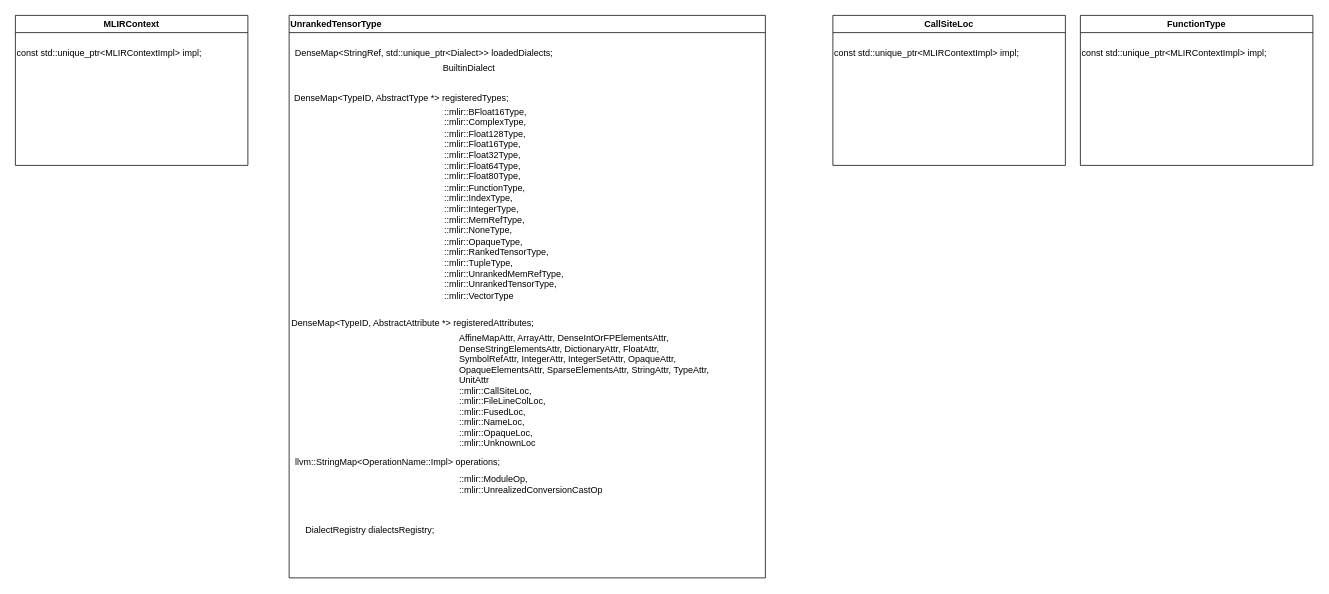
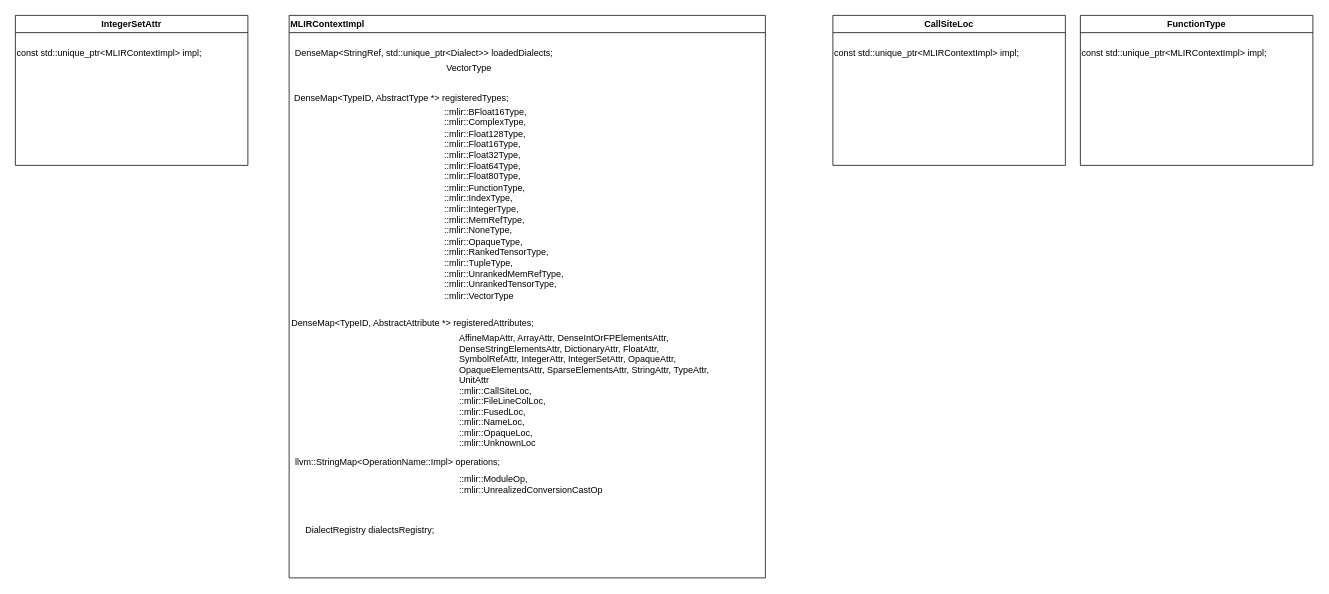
(131, 24) -> (131, 24)
(336, 24) -> (327, 24)
(469, 68) -> (469, 68)
